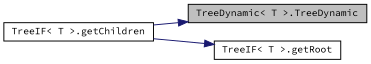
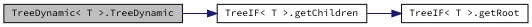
(166, 24) -> (195, 14)
